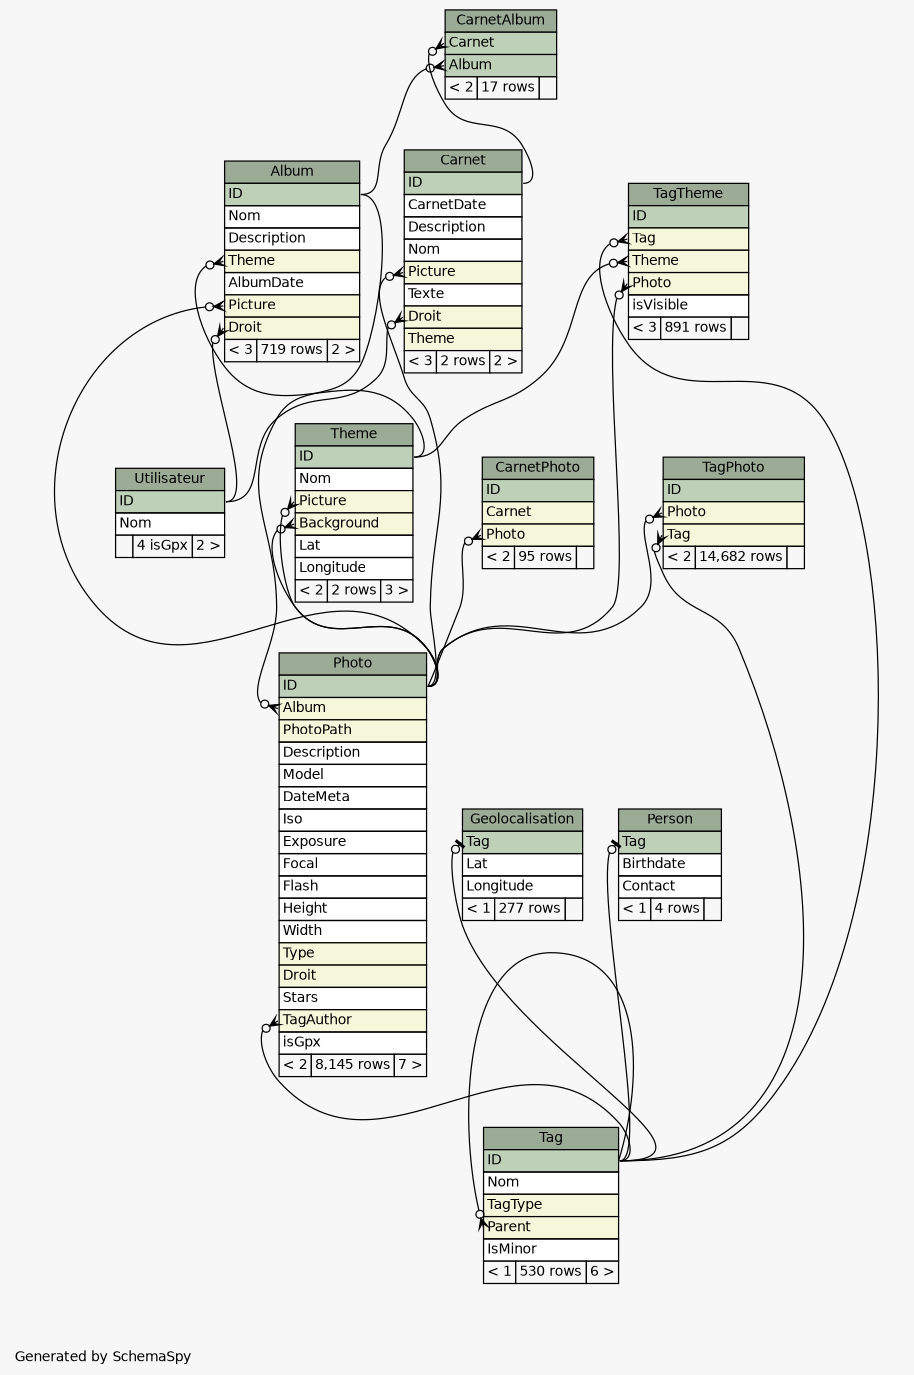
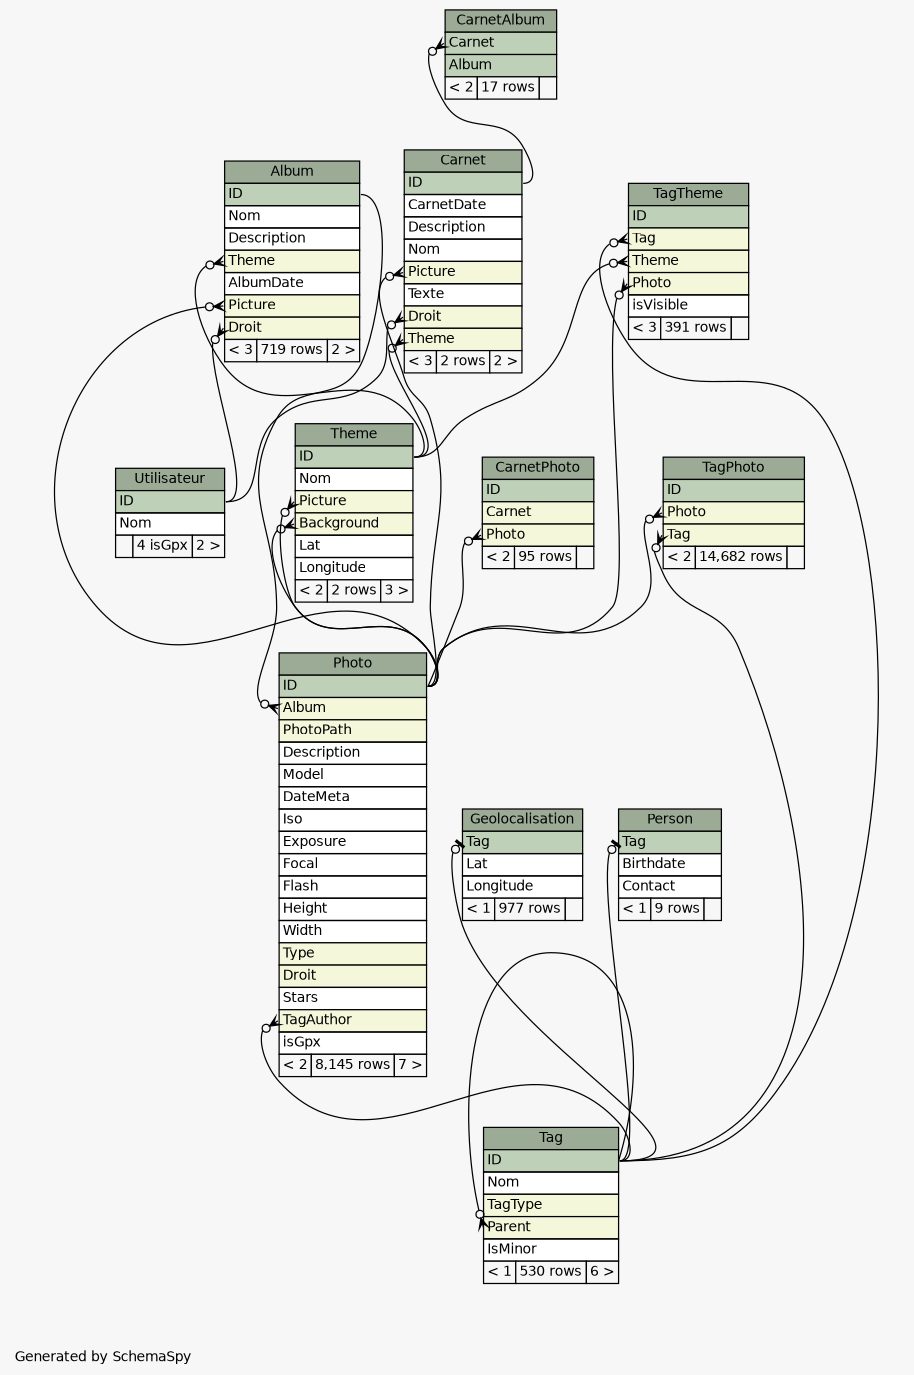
(392, 133) -> none
(696, 328) -> (696, 328)
none -> (413, 407)
(530, 909) -> (530, 909)
(677, 909) -> (677, 909)
